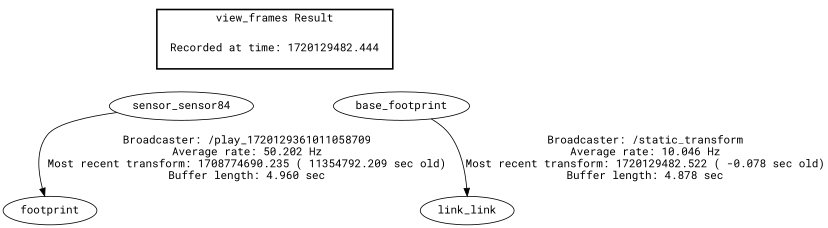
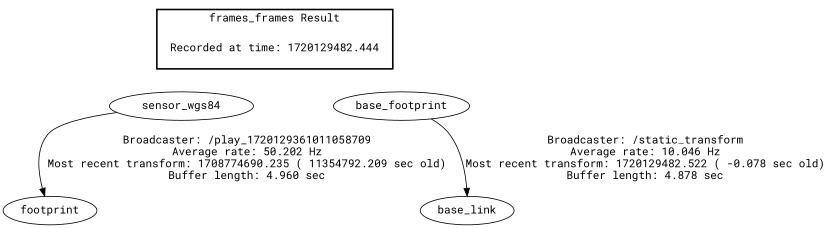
(275, 19) -> (275, 19)
(181, 106) -> (181, 106)
(467, 211) -> (467, 211)
